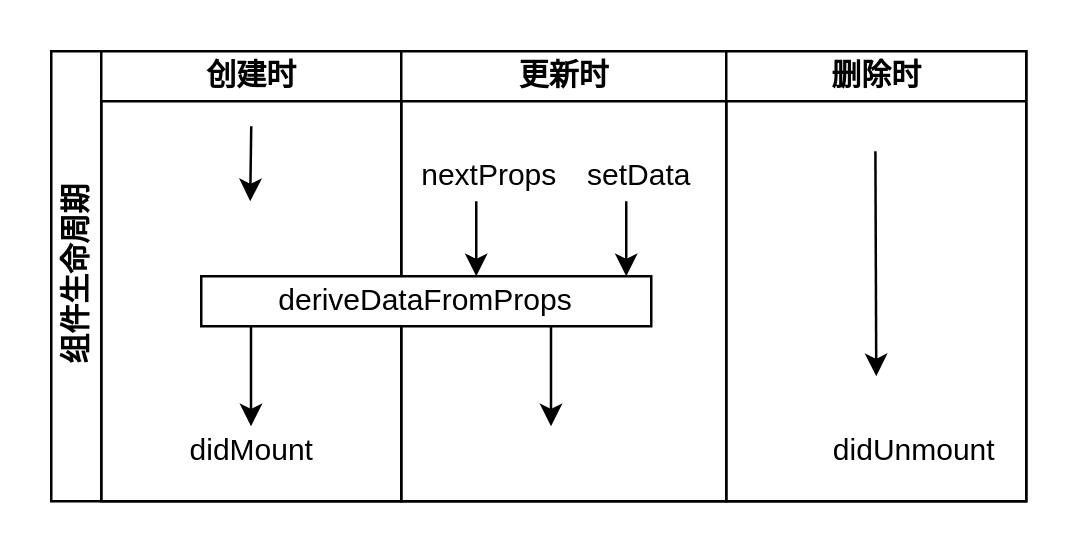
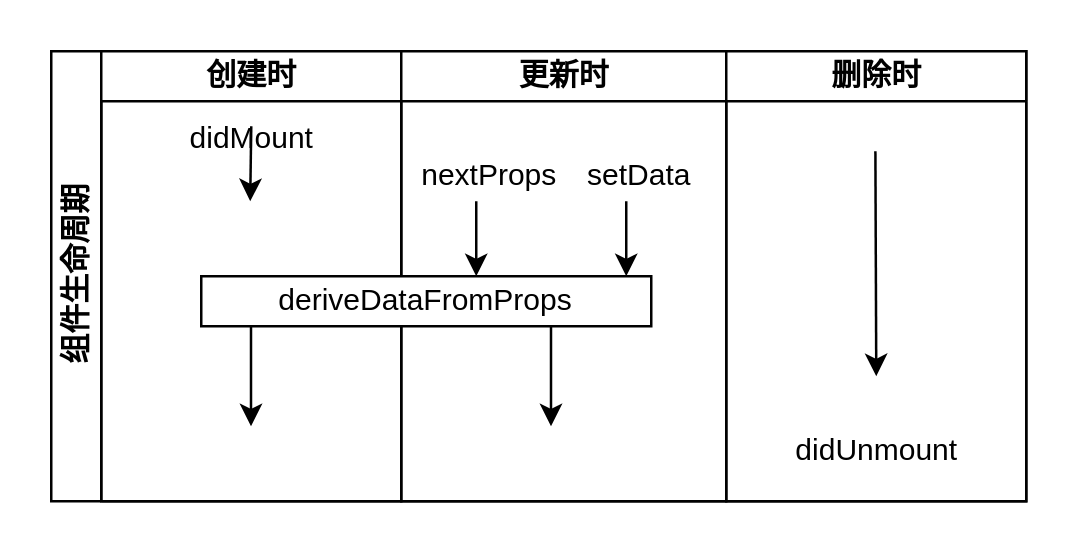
(251, 451) -> (251, 139)
(914, 451) -> (876, 451)
